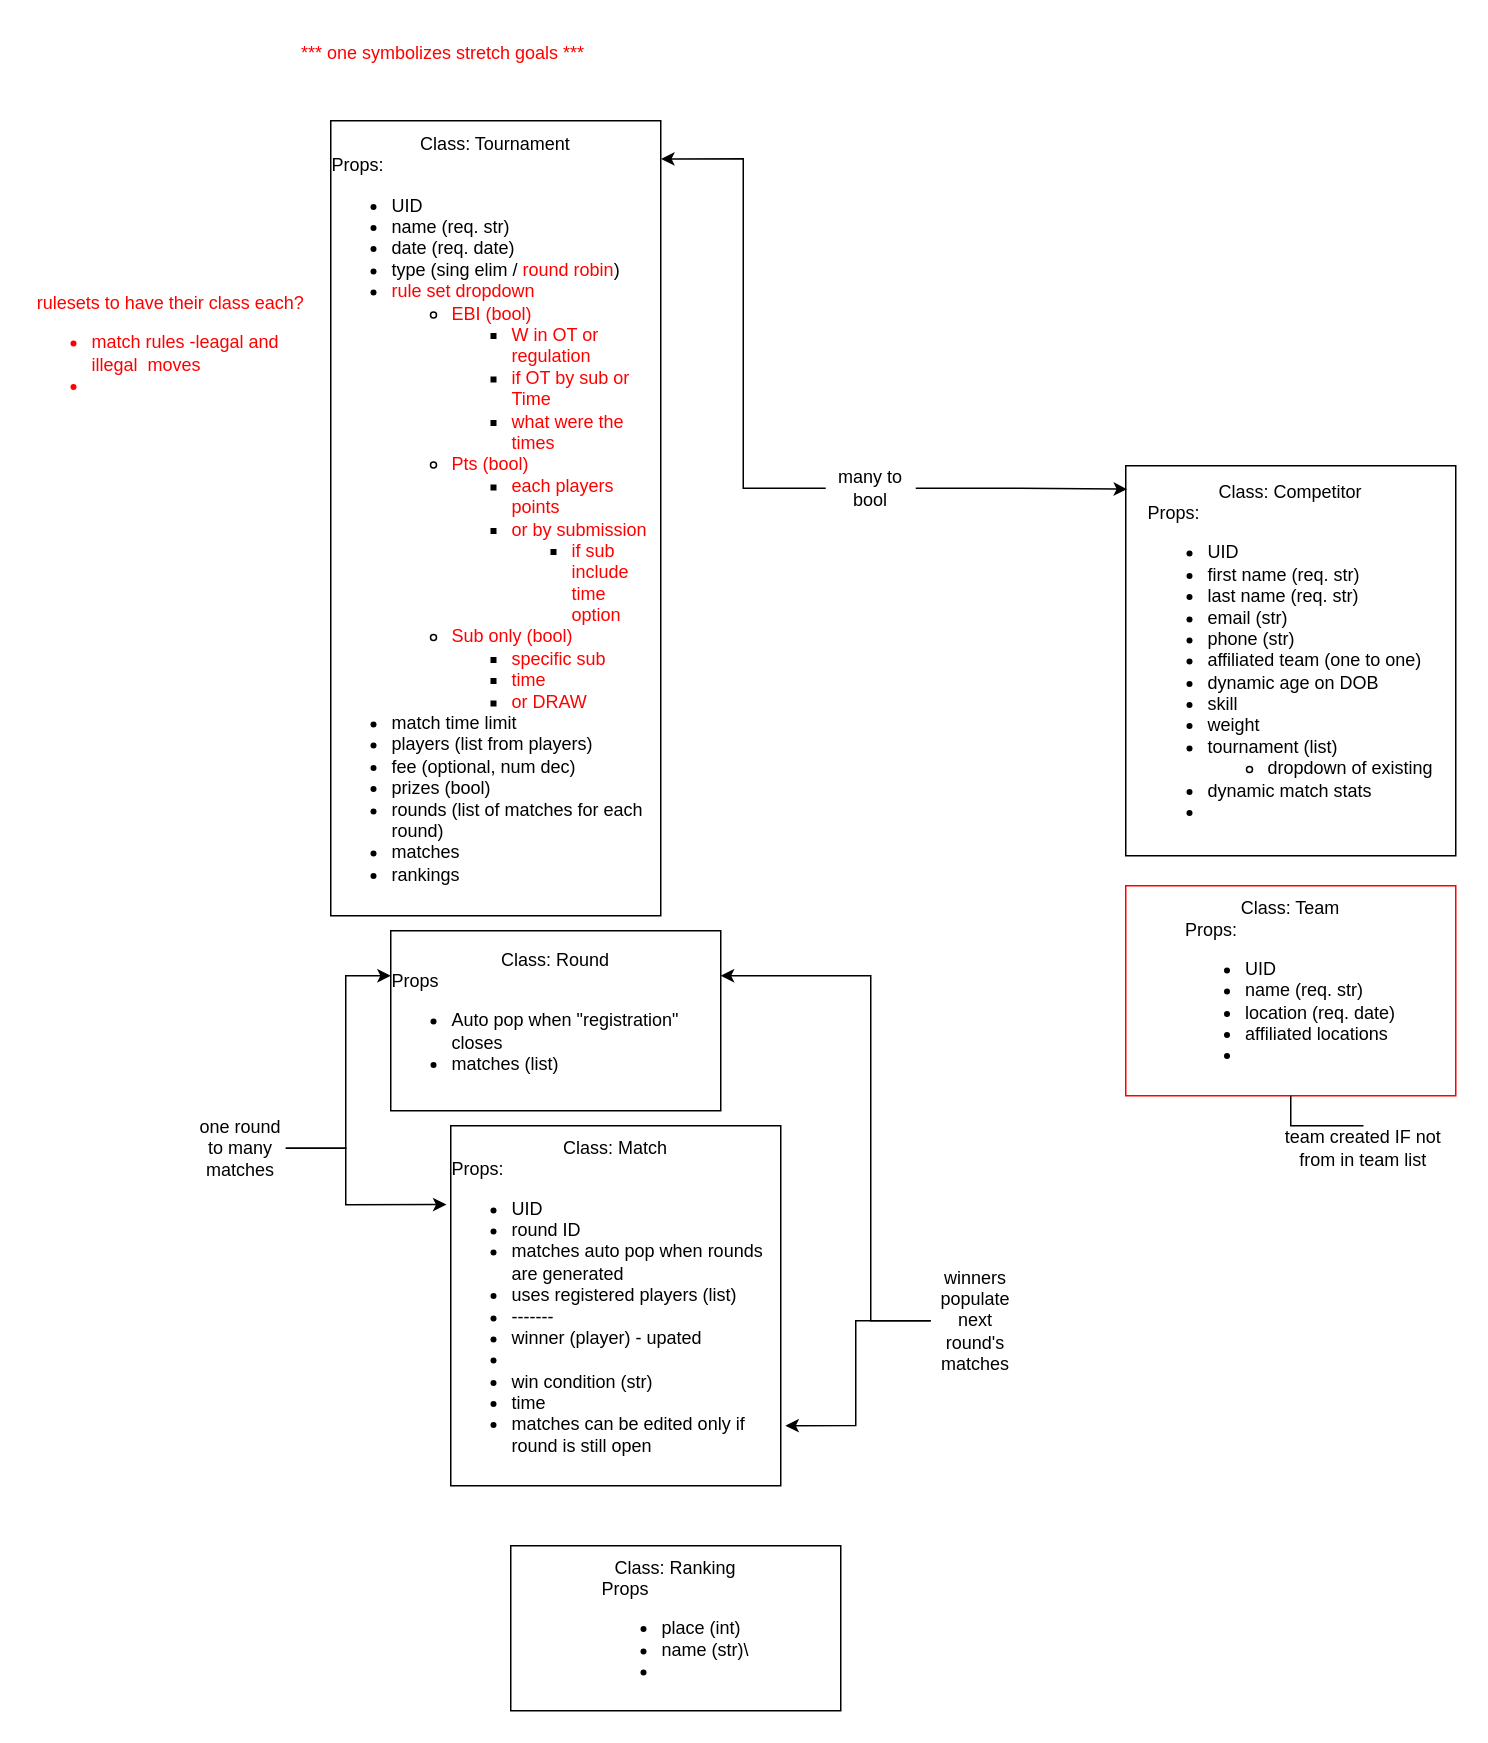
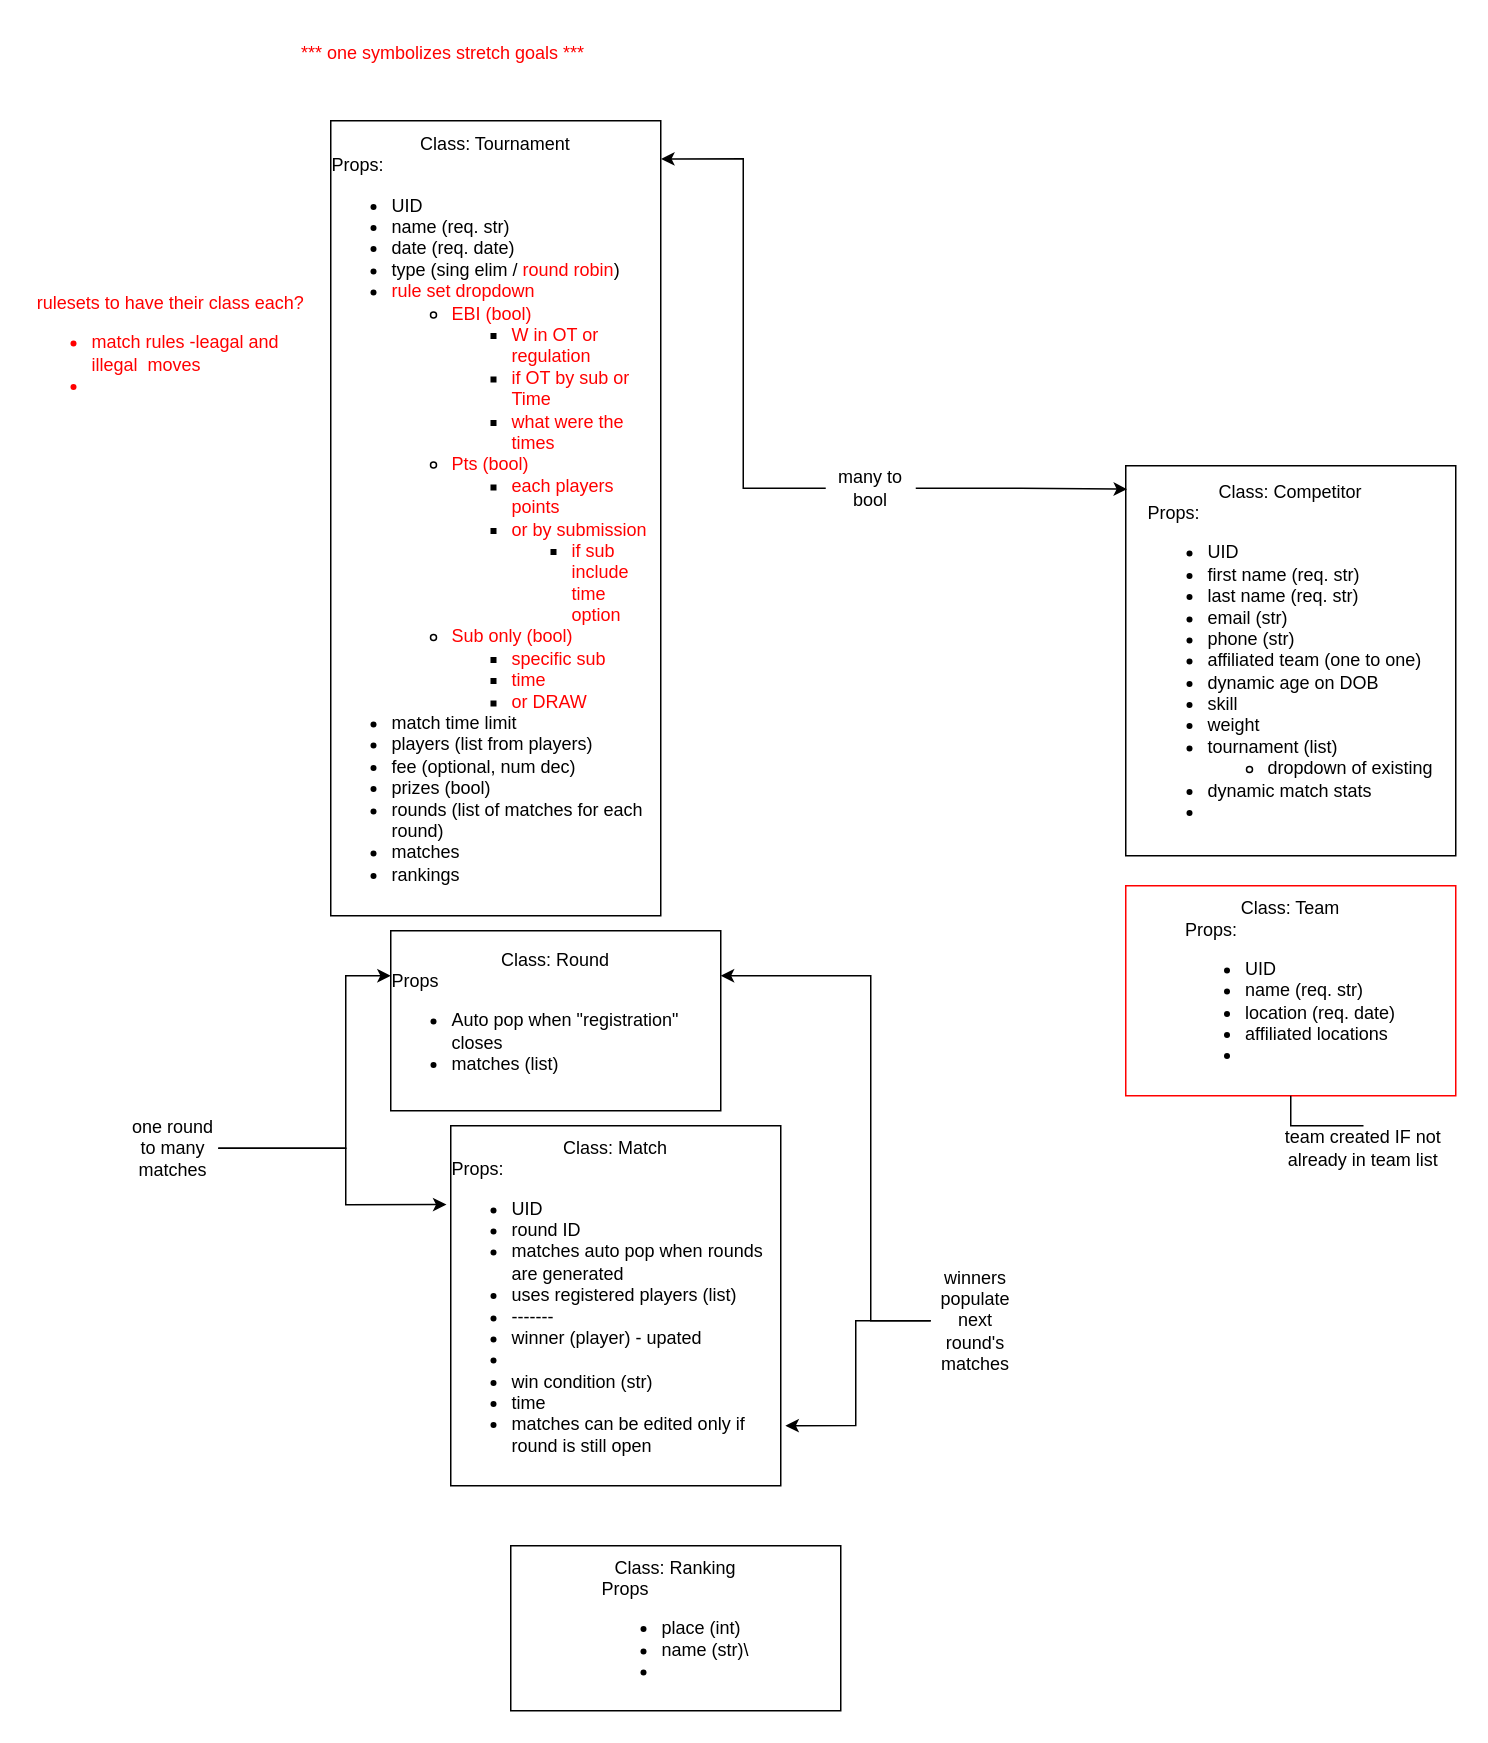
(241, 1148) -> (173, 1148)
(1364, 1148) -> (1364, 1148)
